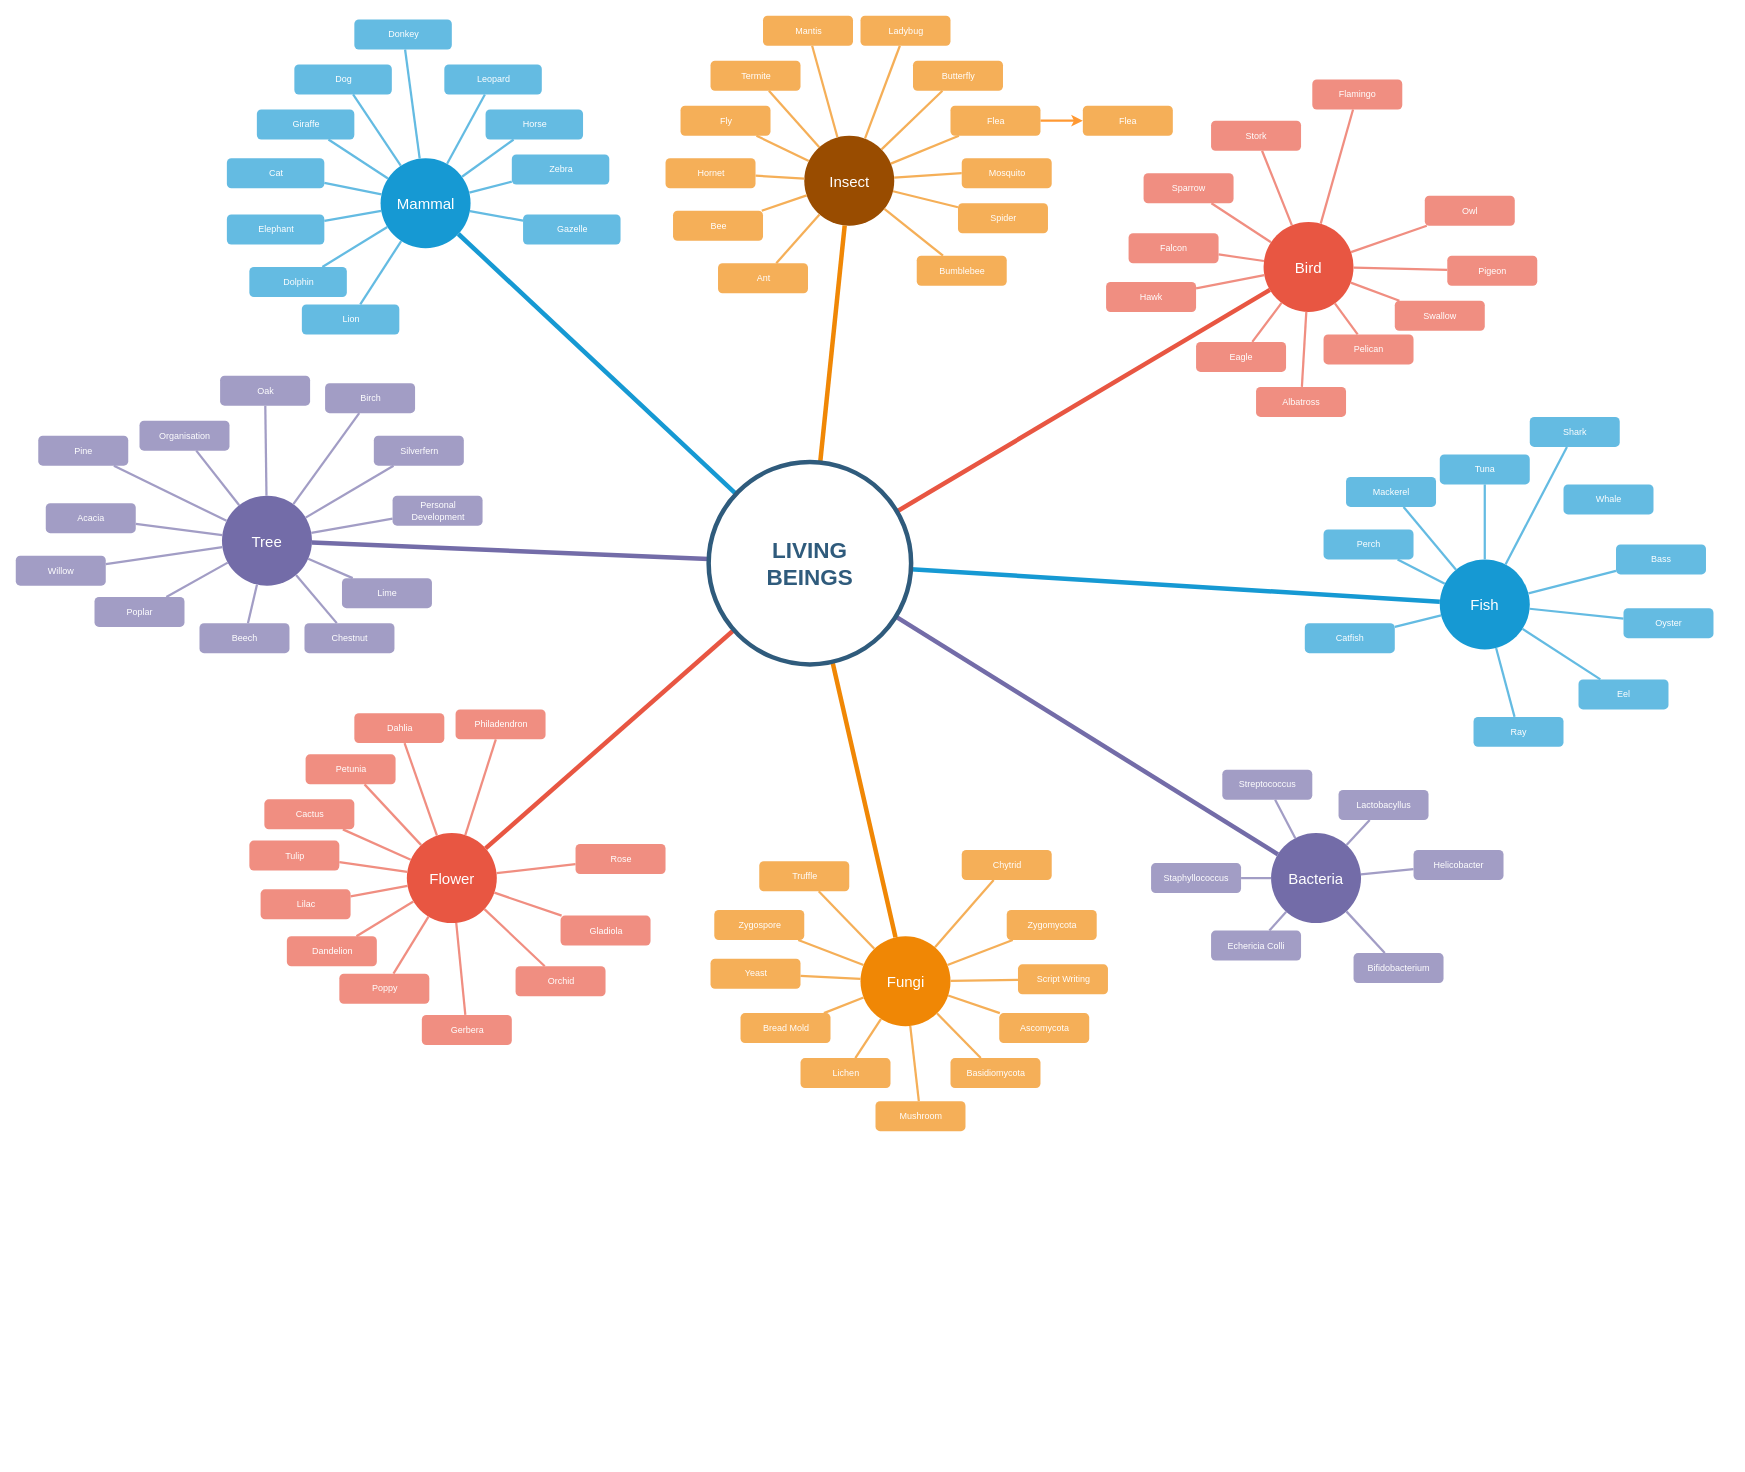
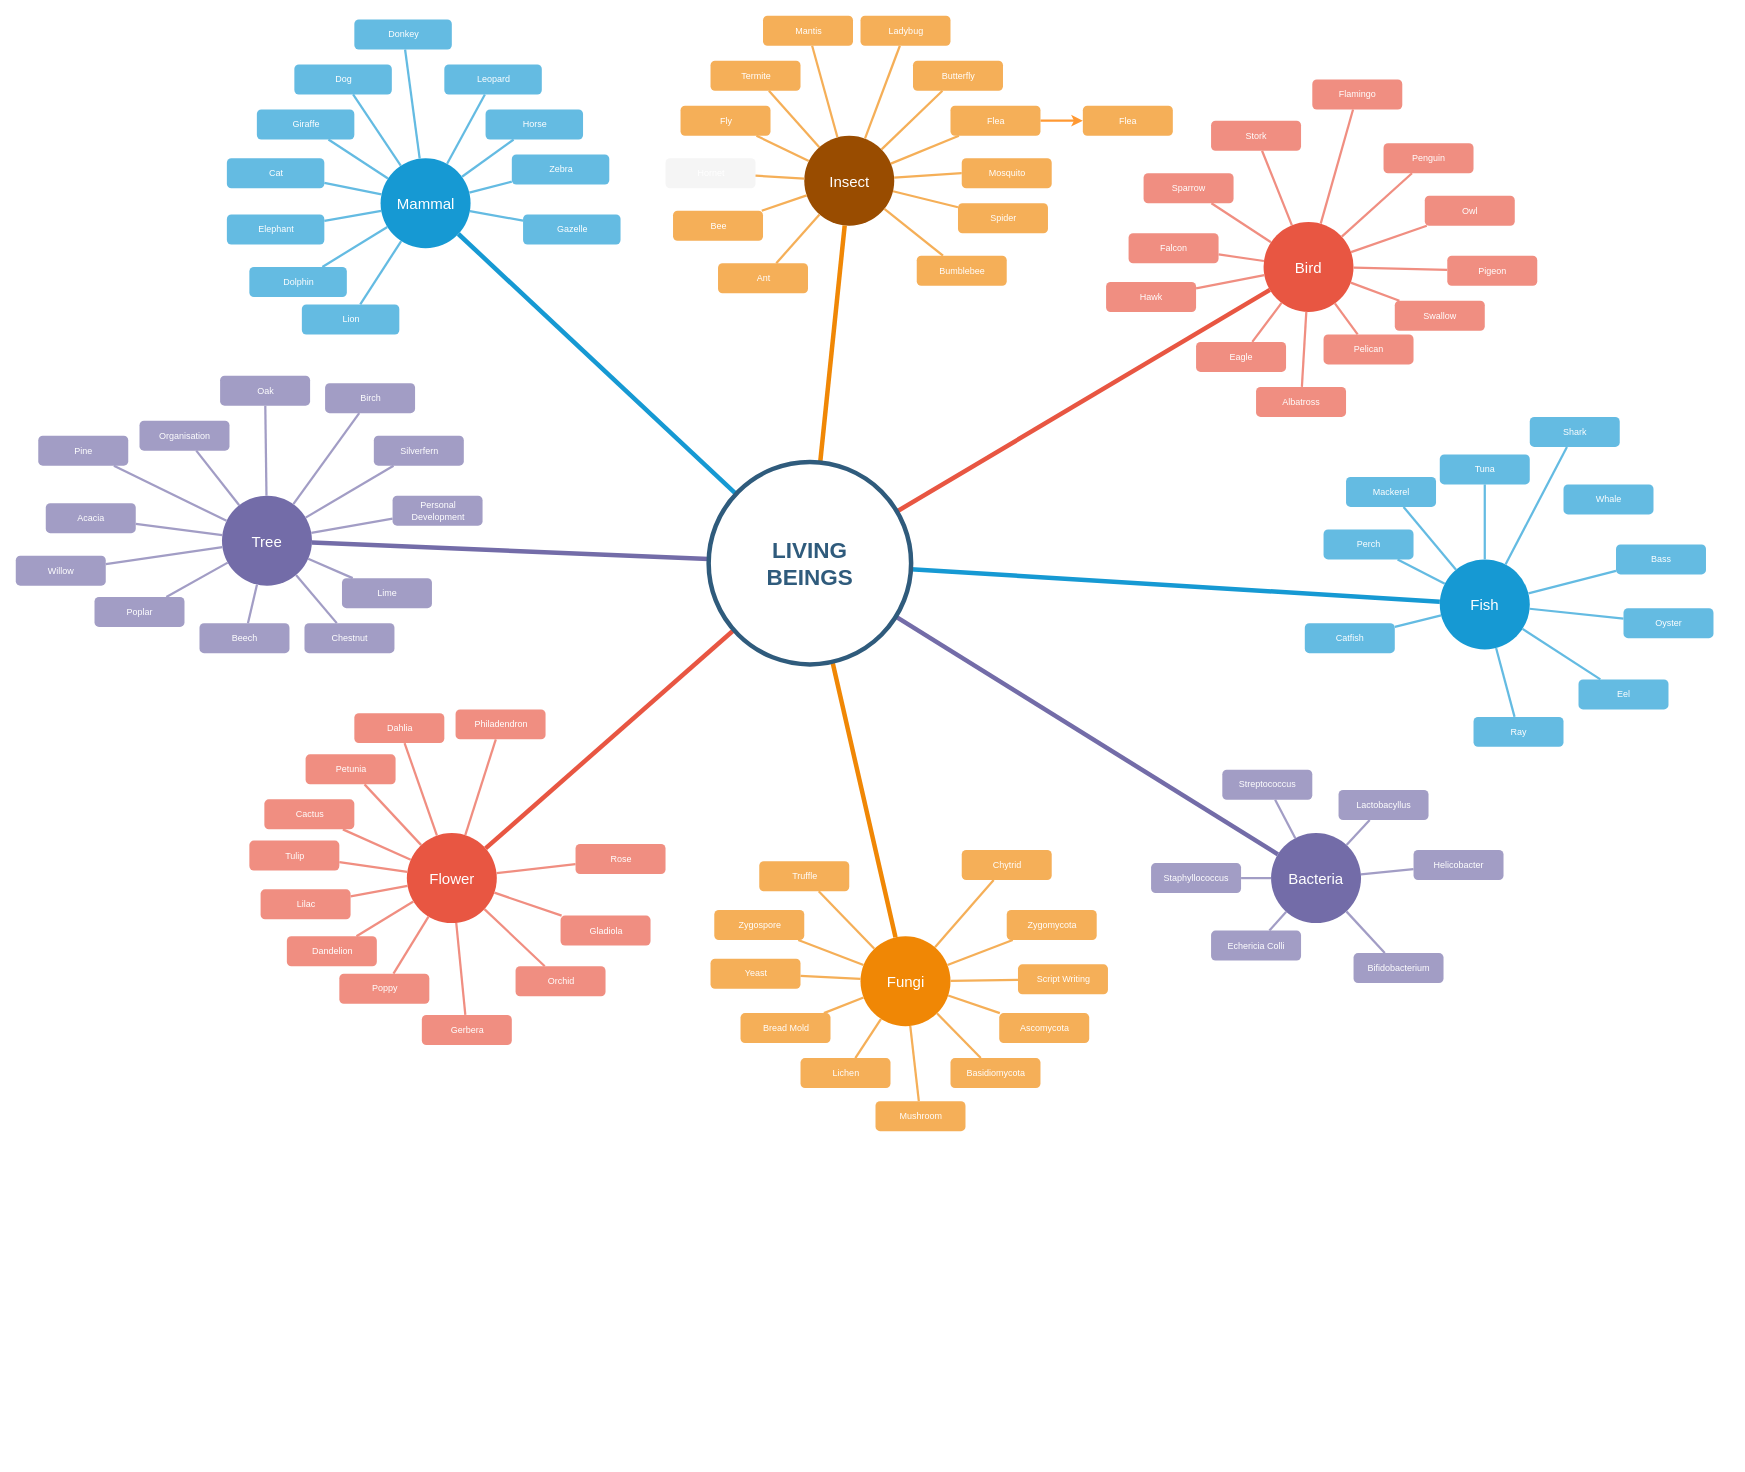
none -> (1428, 158)
(710, 173) -> (710, 173)
none -> (1377, 205)
